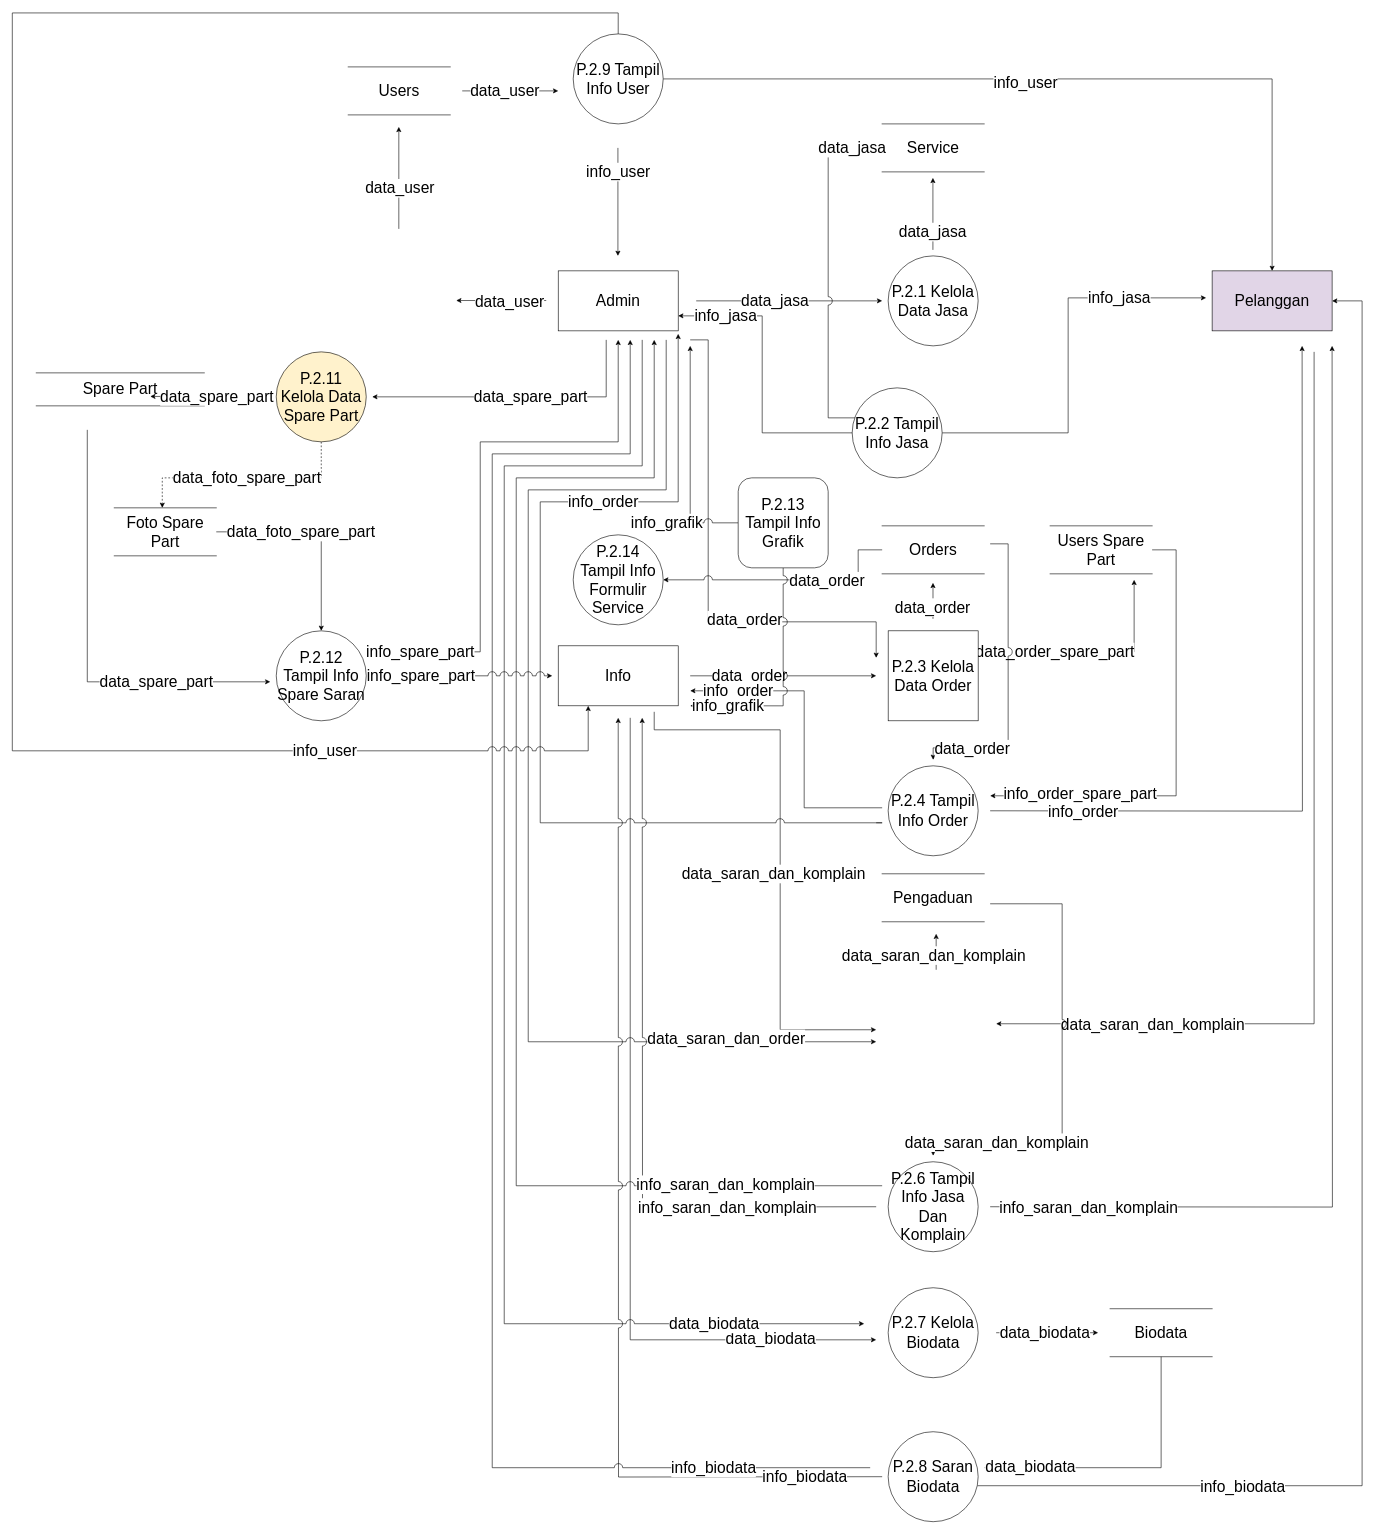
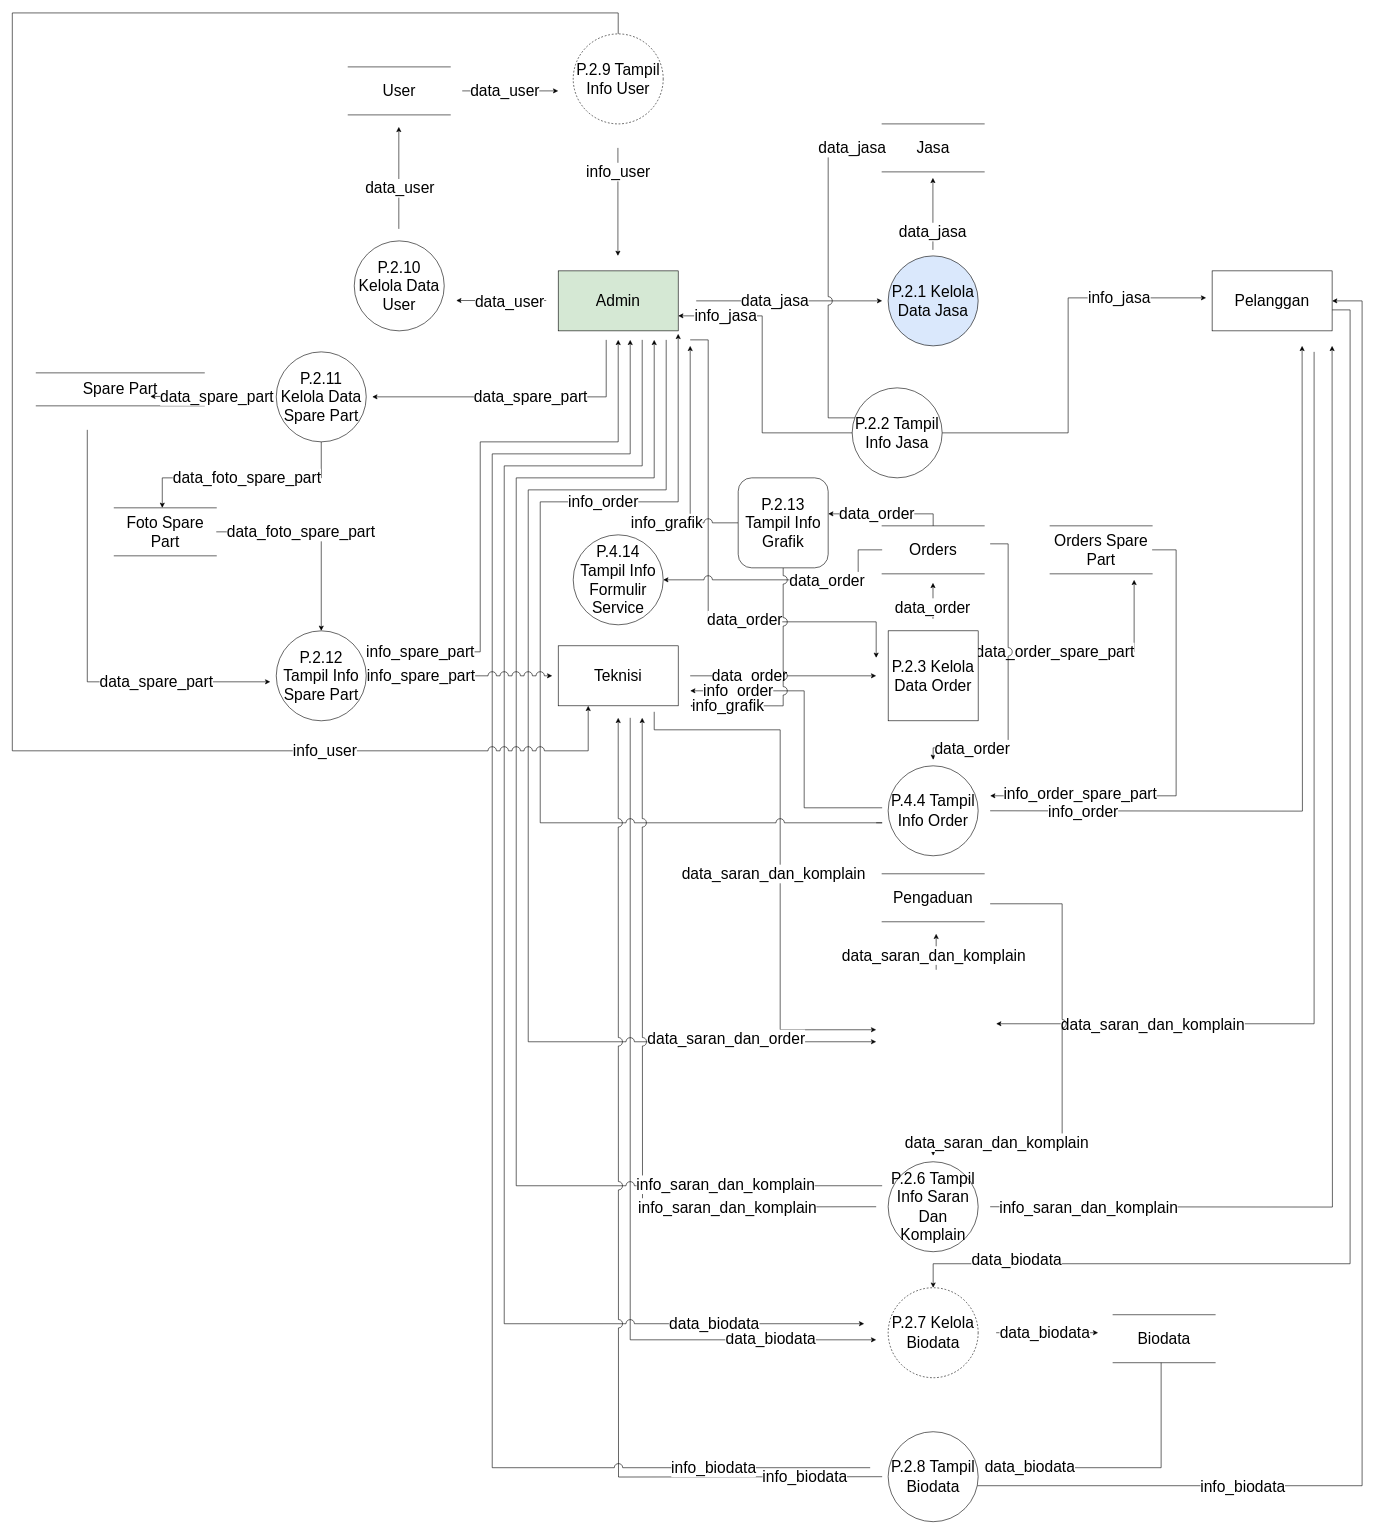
(618, 79) -> (618, 79)
(1026, 79) -> none
(399, 91) -> (399, 91)
(933, 148) -> (933, 148)
none -> (399, 286)
(618, 301) -> (618, 301)
(933, 301) -> (933, 301)
(1272, 301) -> (1272, 301)
(321, 397) -> (321, 397)
(321, 461) -> (321, 461)
none -> (851, 514)
(1101, 550) -> (1101, 550)
(618, 580) -> (618, 580)
(321, 676) -> (321, 676)
(618, 676) -> (618, 676)
(933, 811) -> (933, 811)
(933, 1207) -> (933, 1207)
none -> (1017, 1264)
(933, 1333) -> (933, 1333)
(1161, 1333) -> (1164, 1339)
(933, 1477) -> (933, 1477)
